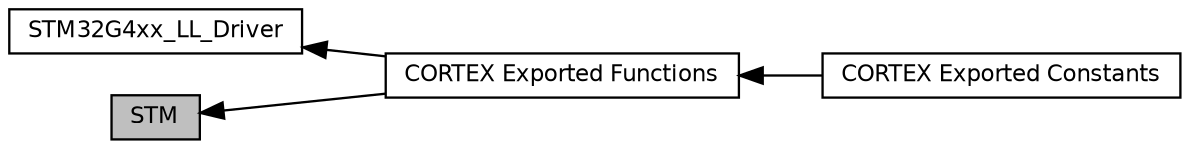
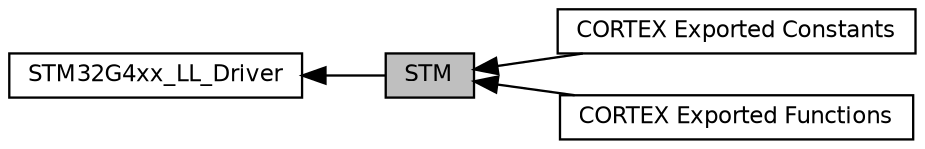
(356, 53) -> (356, 76)
(793, 76) -> (540, 60)
